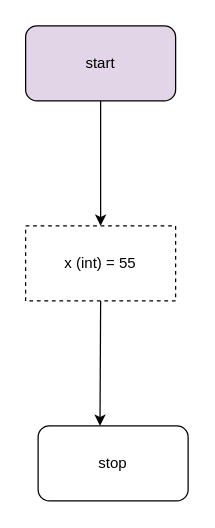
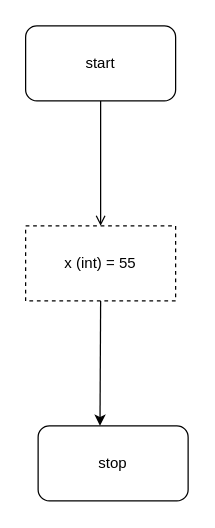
(101, 63) -> (101, 63)
(101, 216) -> (101, 218)
